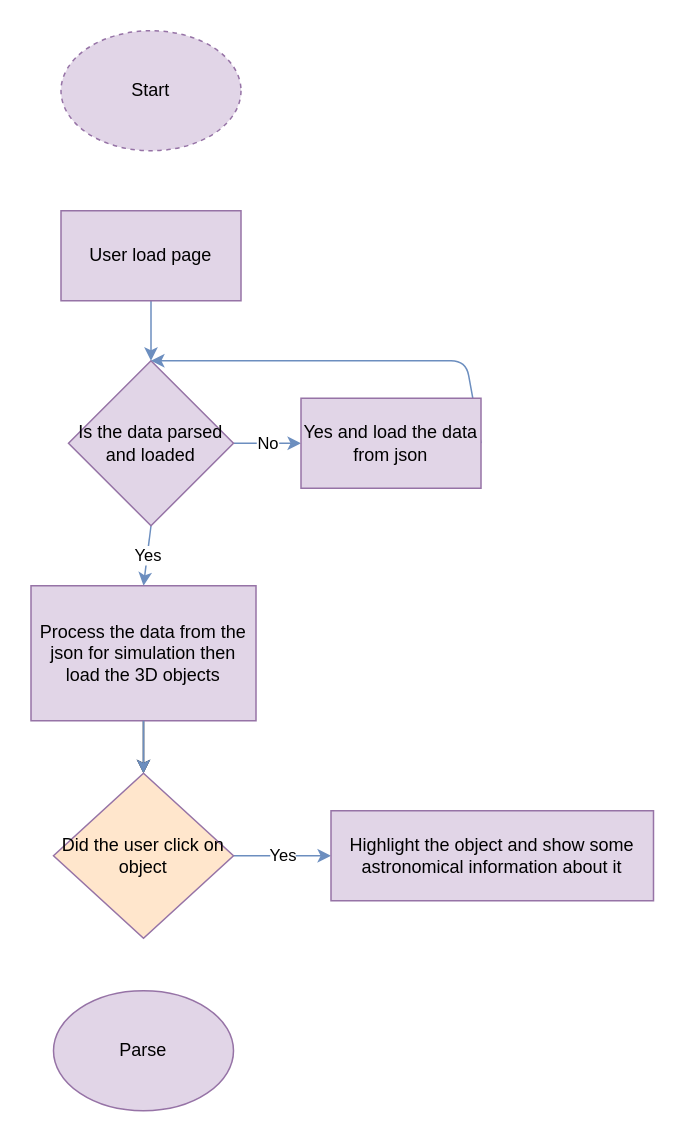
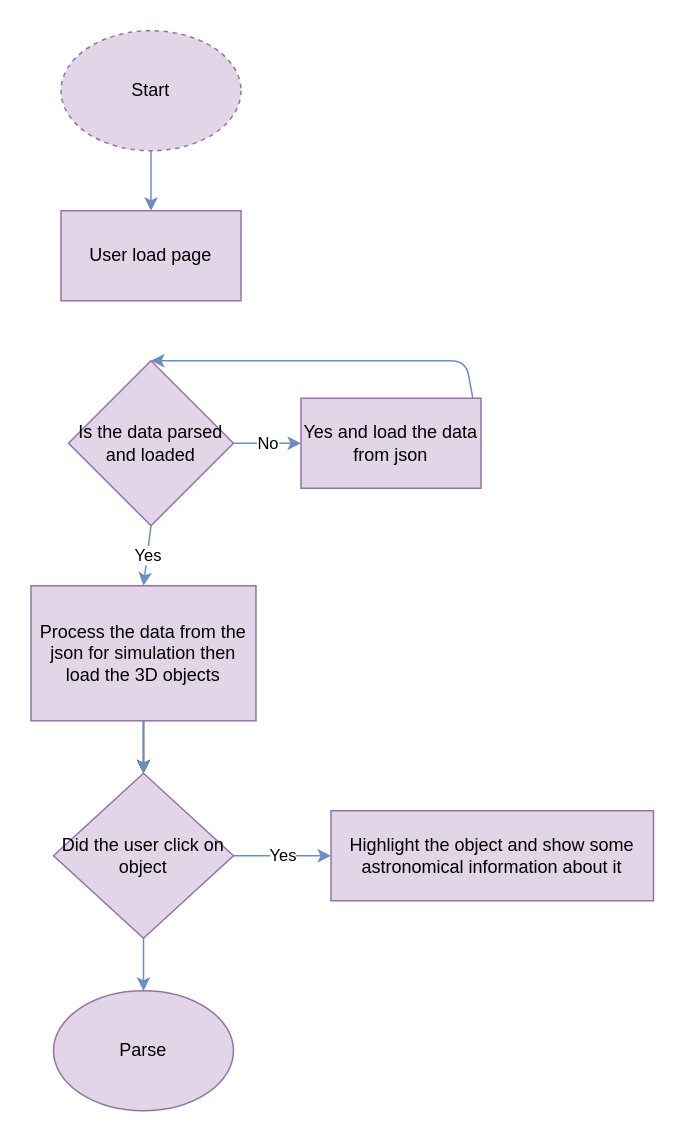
none -> (151, 176)
(151, 326) -> none
(143, 856) -> (143, 856)
none -> (143, 960)
